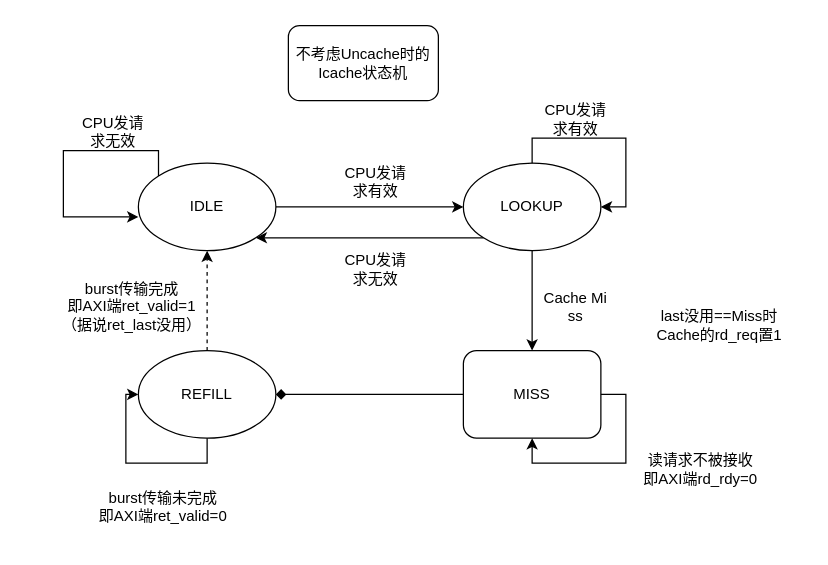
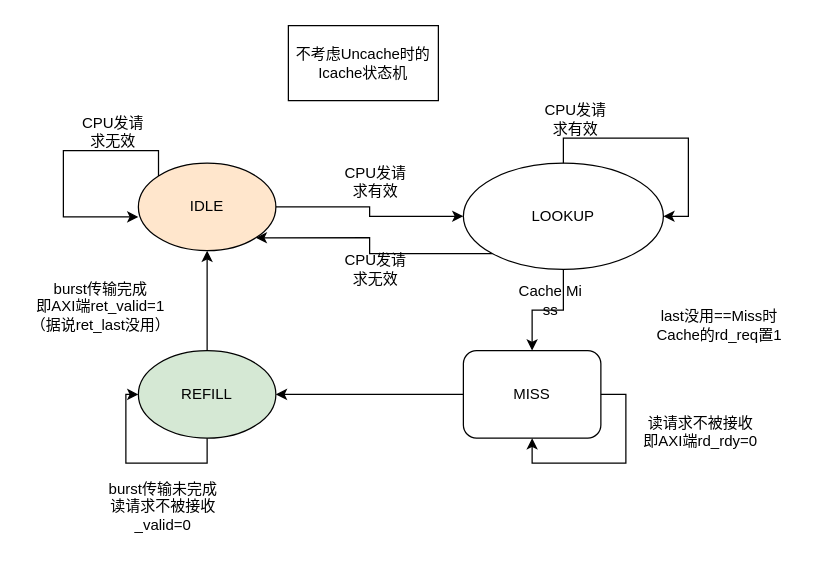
(363, 63) -> (363, 63)
(207, 207) -> (207, 207)
(532, 207) -> (563, 216)
(207, 304) -> (207, 304)
(132, 307) -> (101, 307)
(576, 307) -> (551, 301)
(207, 394) -> (207, 394)
(286, 394) -> (286, 394)
(701, 469) -> (701, 432)
(163, 507) -> (163, 507)
